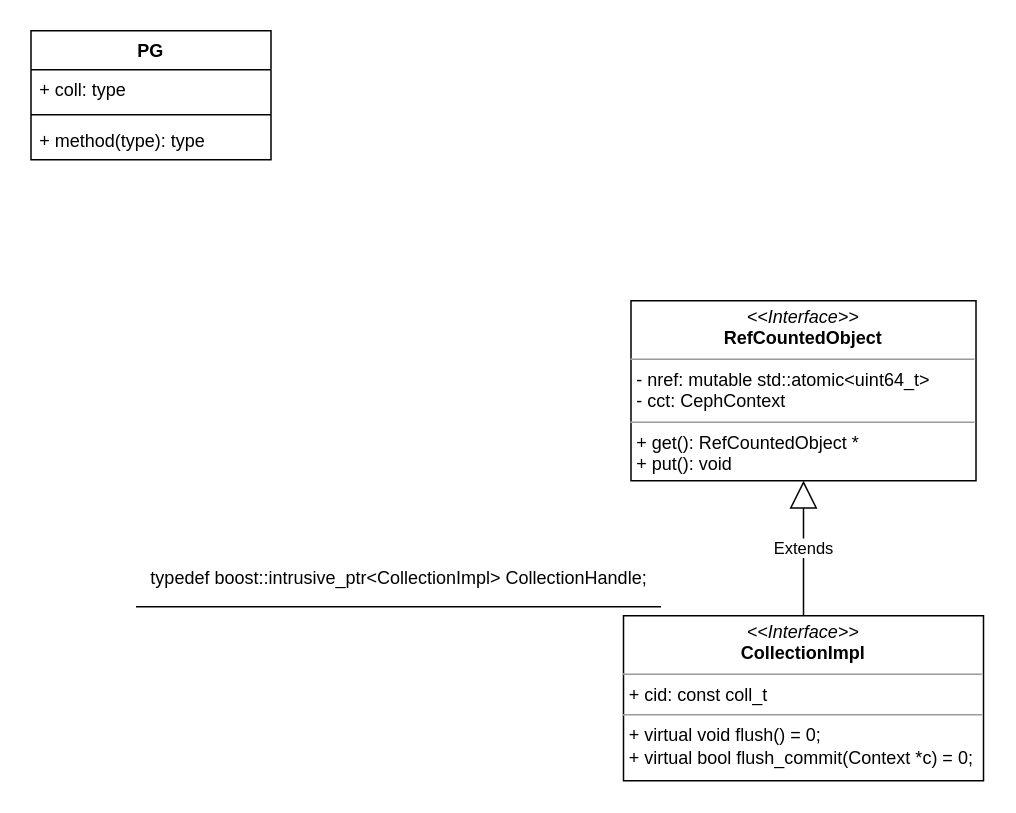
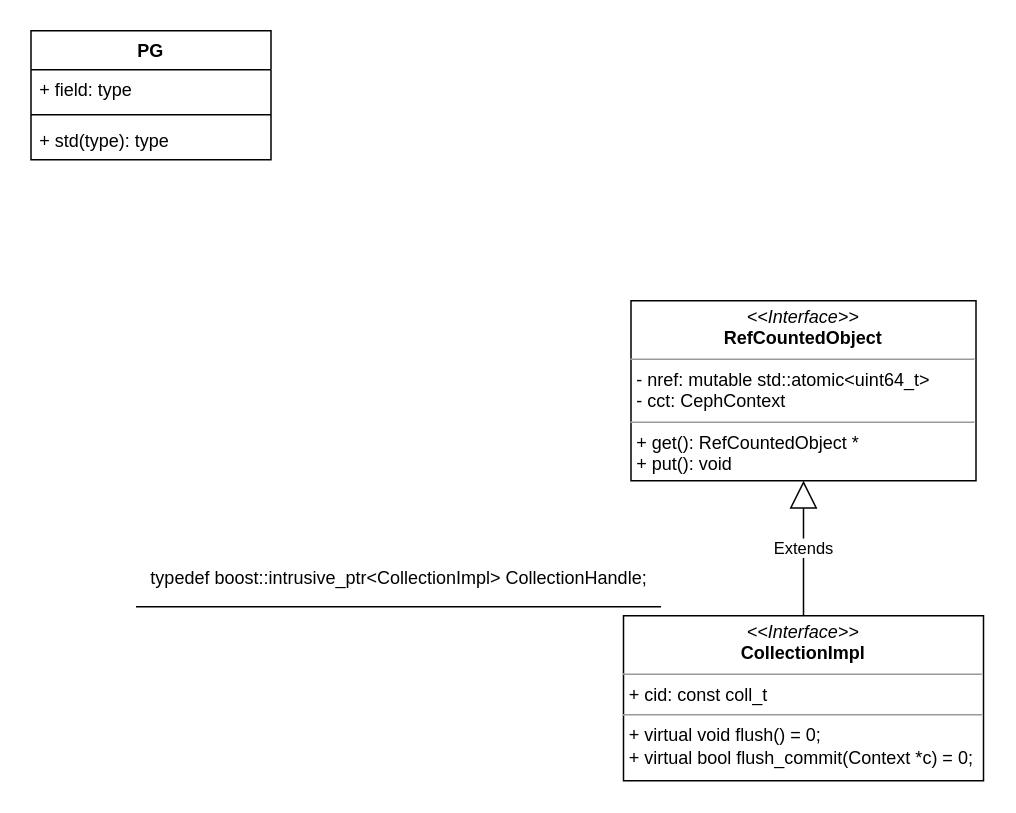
(89, 91) -> (94, 91)
(134, 142) -> (118, 142)
